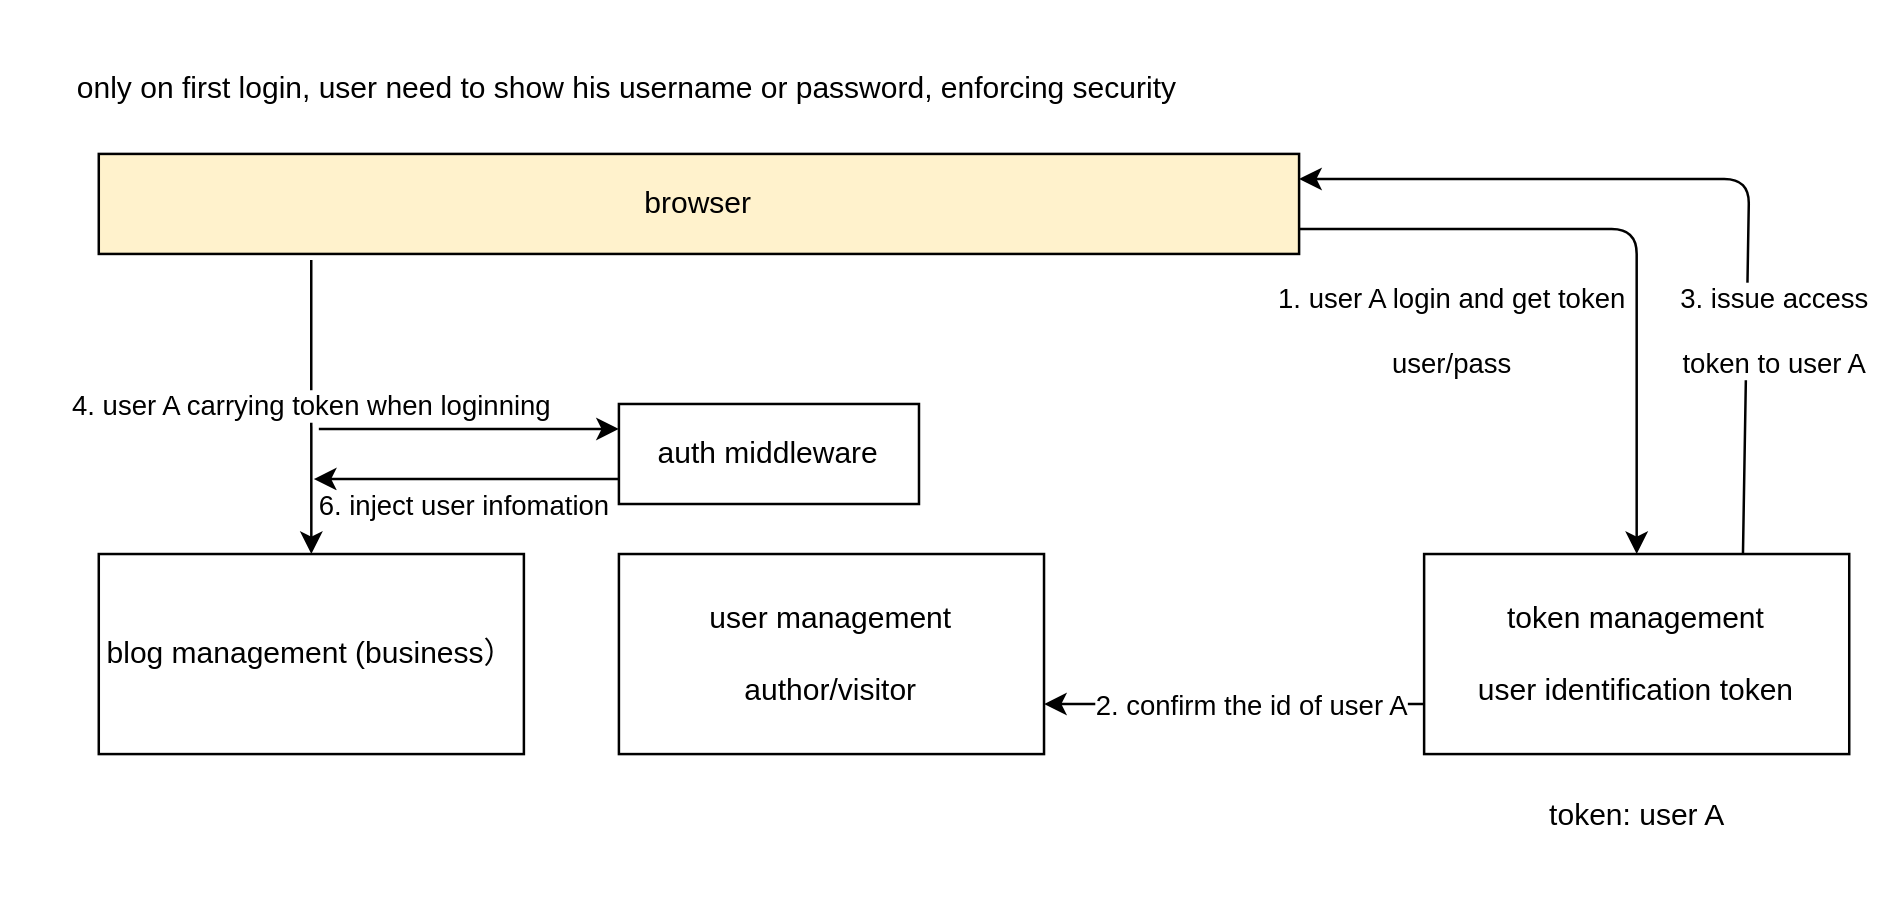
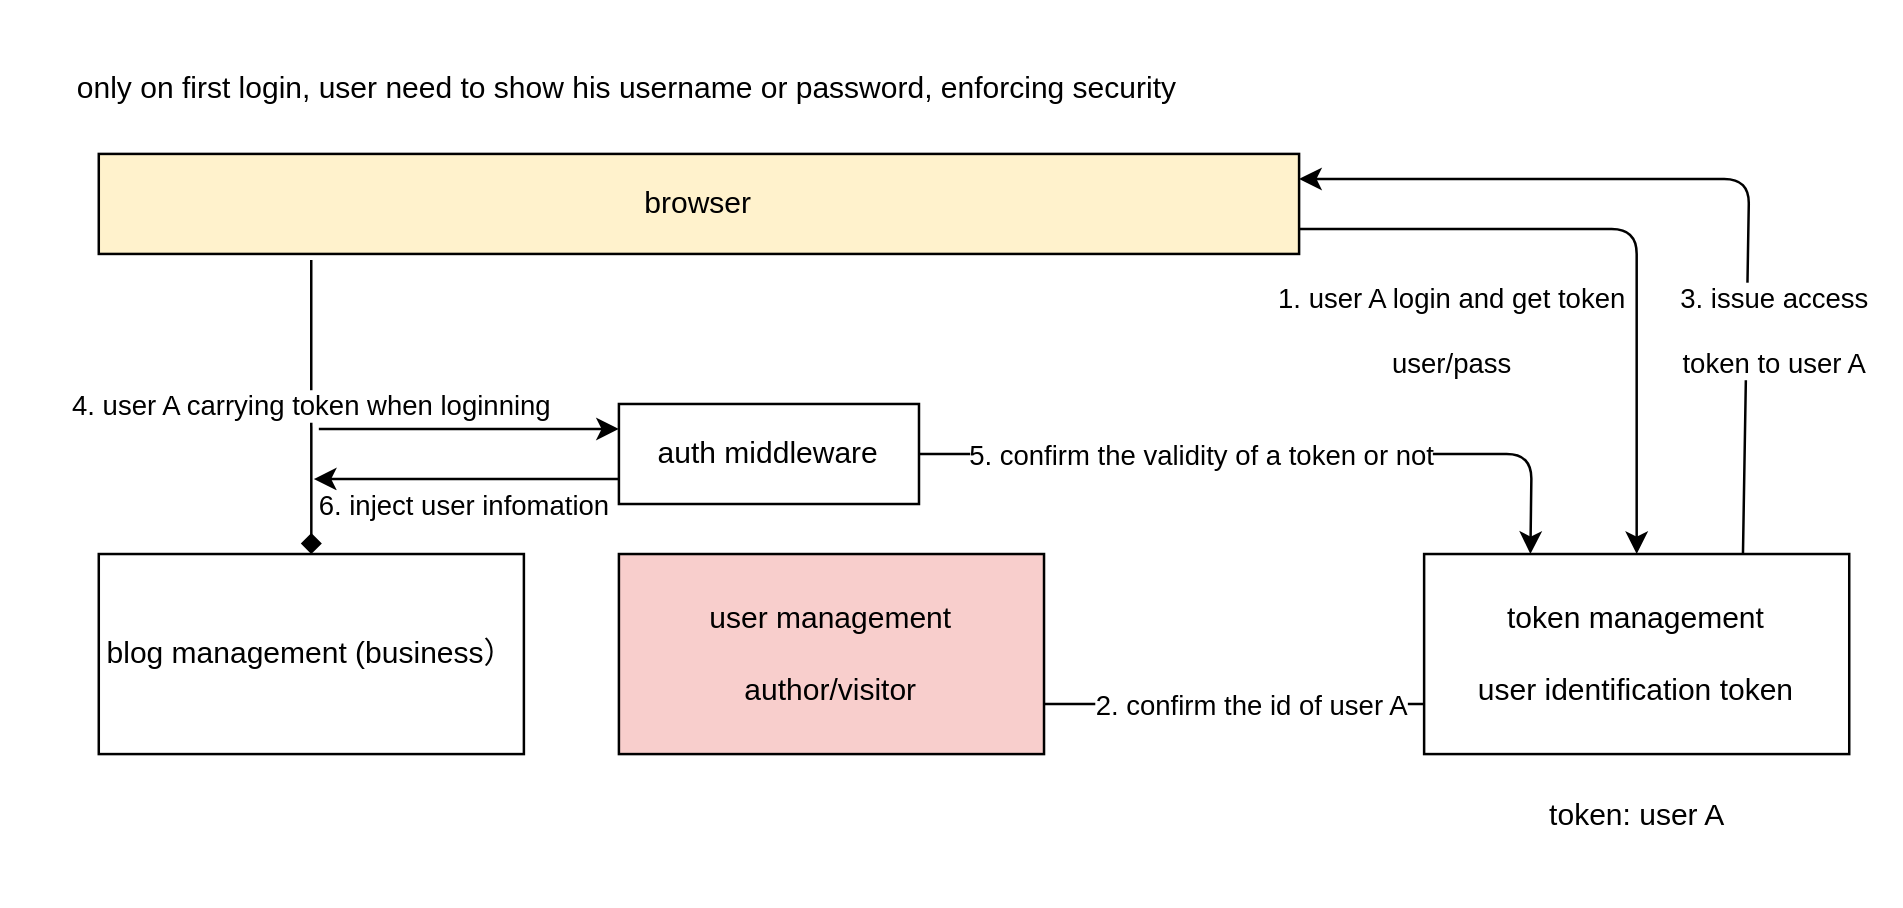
none -> (1497, 454)
(311, 535) -> (311, 533)
(831, 654) -> (831, 654)
(1062, 704) -> (1055, 704)
